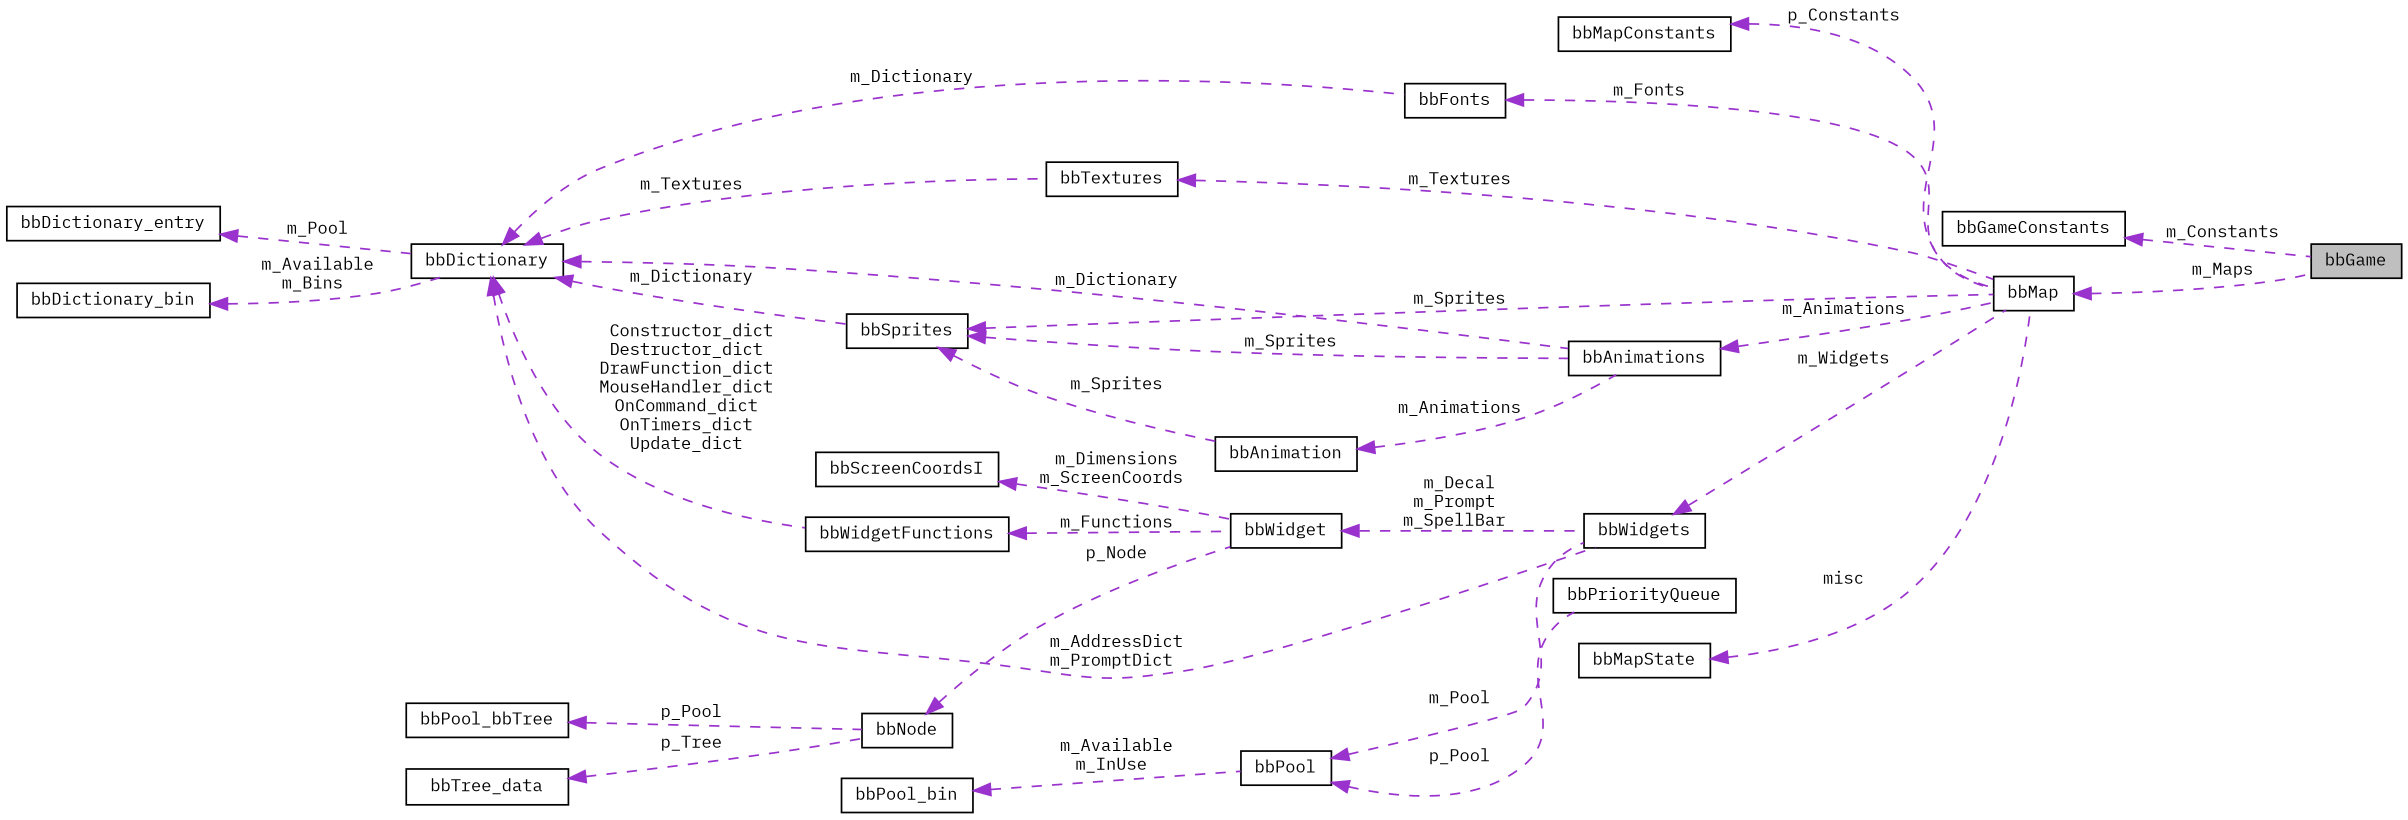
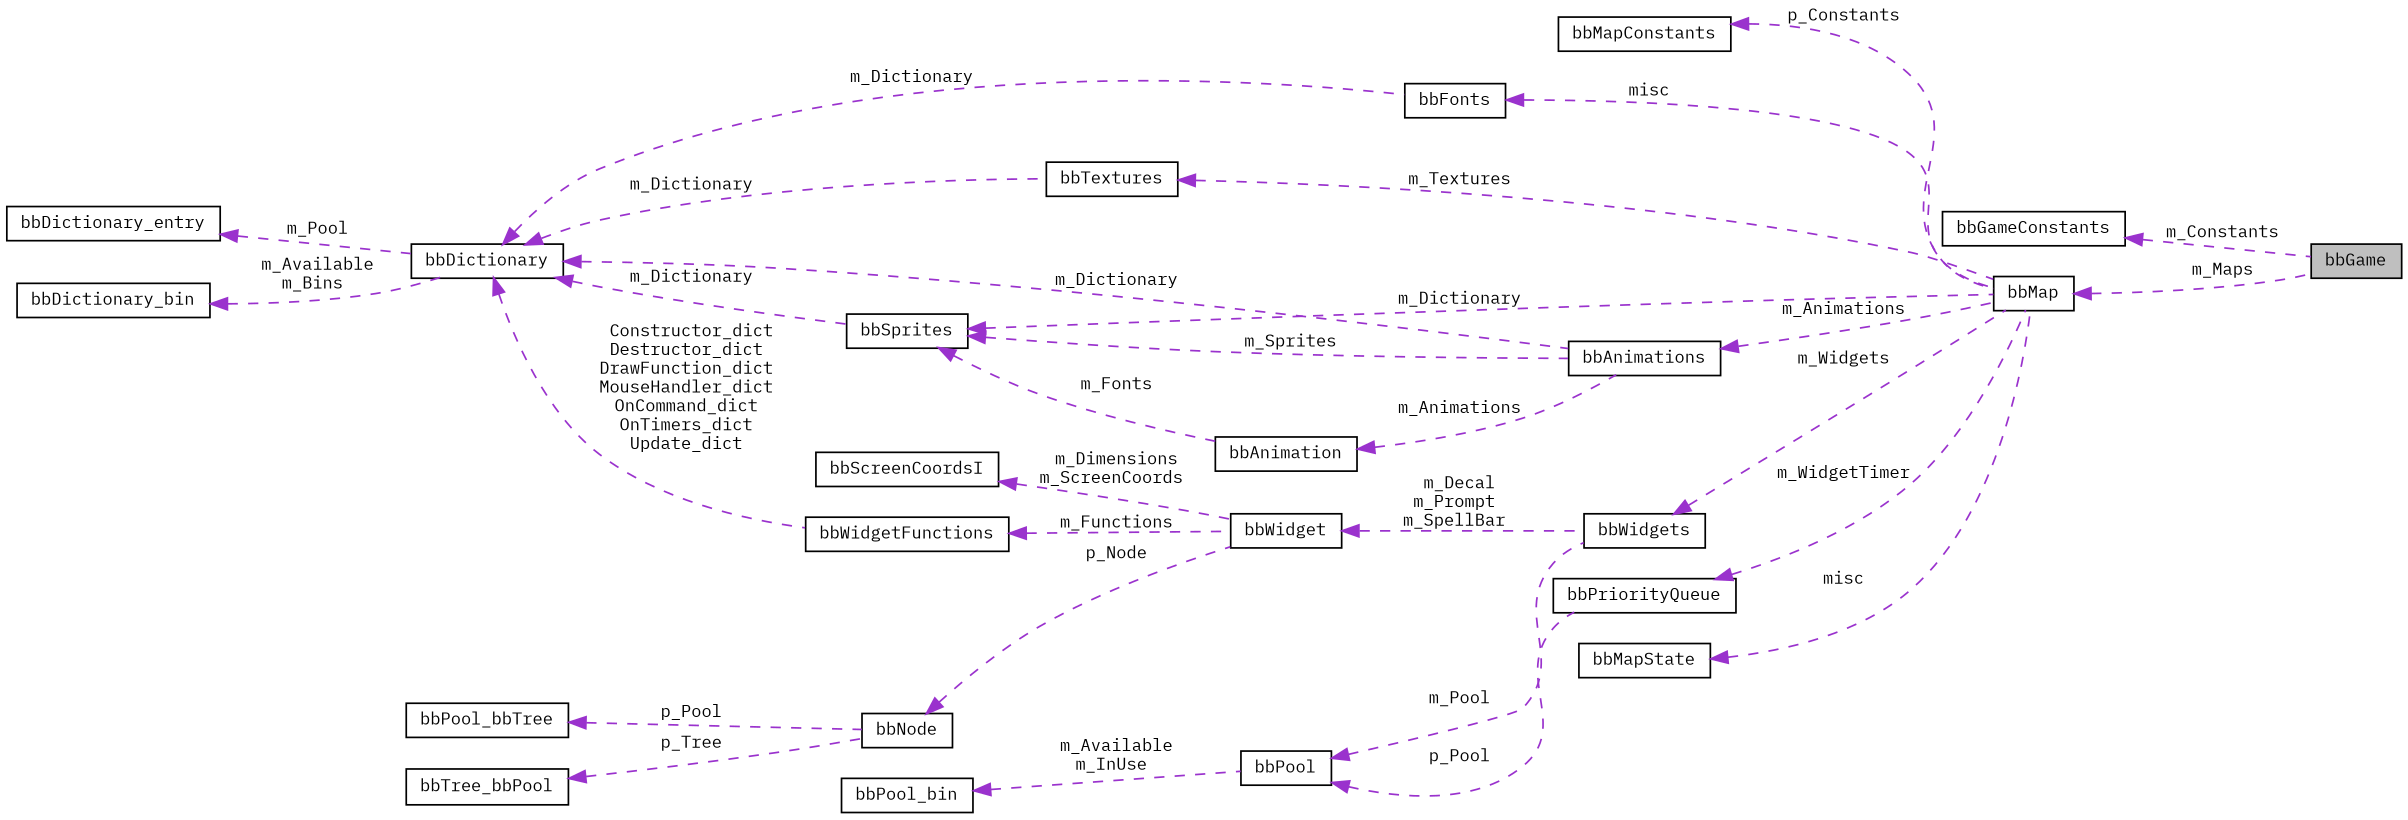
(1645, 91) -> (1645, 91)
(687, 185) -> (687, 185)
(1455, 300) -> (1455, 300)
(1112, 385) -> (1112, 385)
none -> (1914, 481)
(960, 661) -> none
(487, 787) -> (487, 787)
